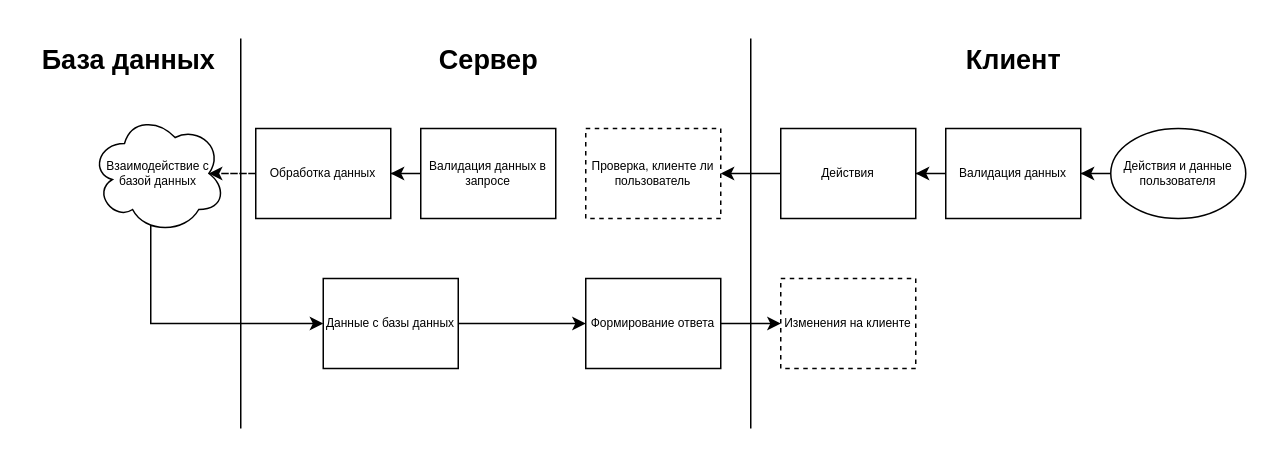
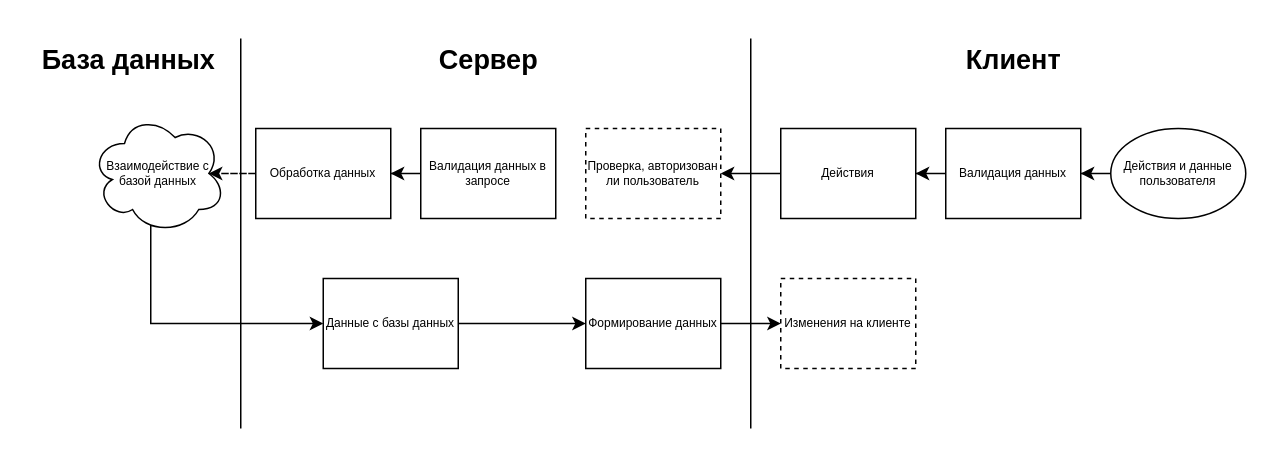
(653, 173) -> (653, 173)
(653, 323) -> (653, 323)
